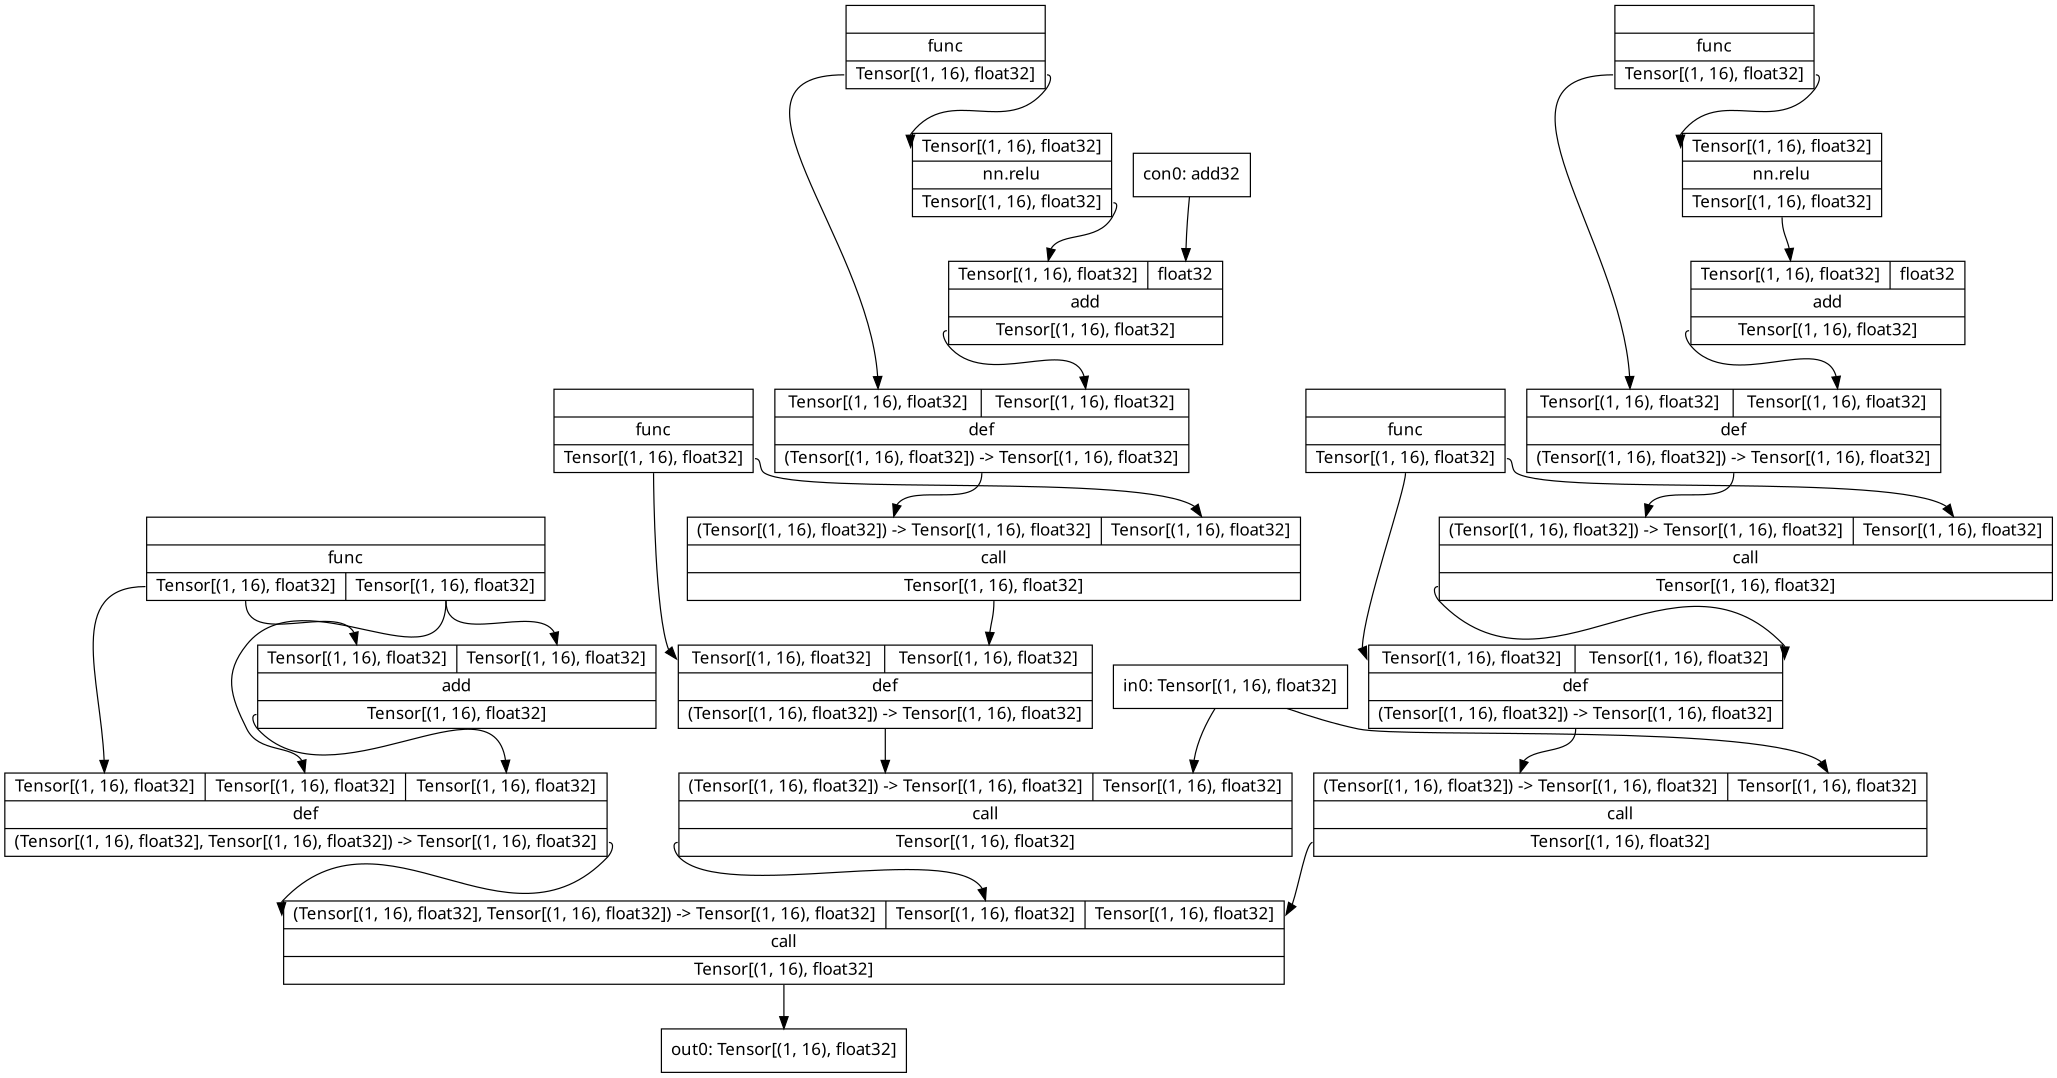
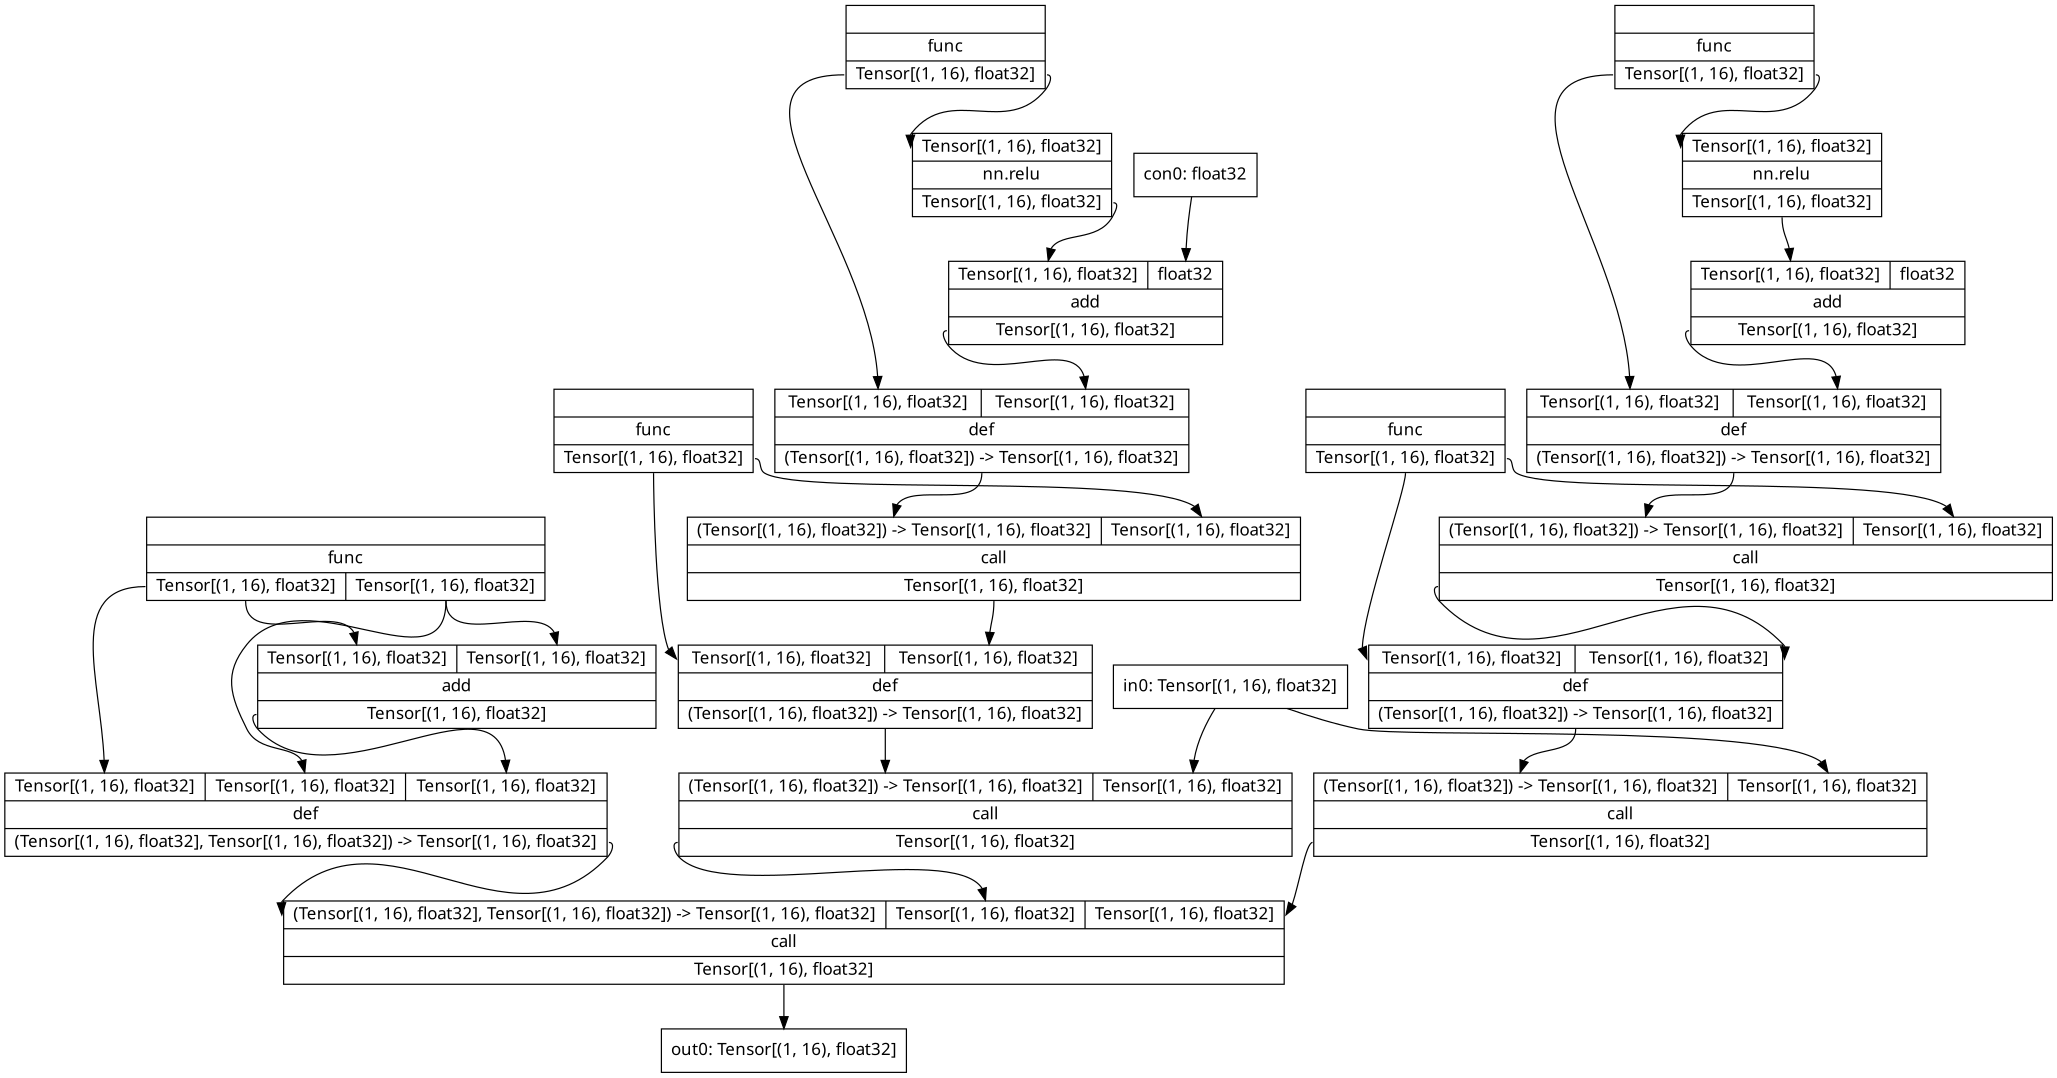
(1192, 175) -> (1195, 175)
